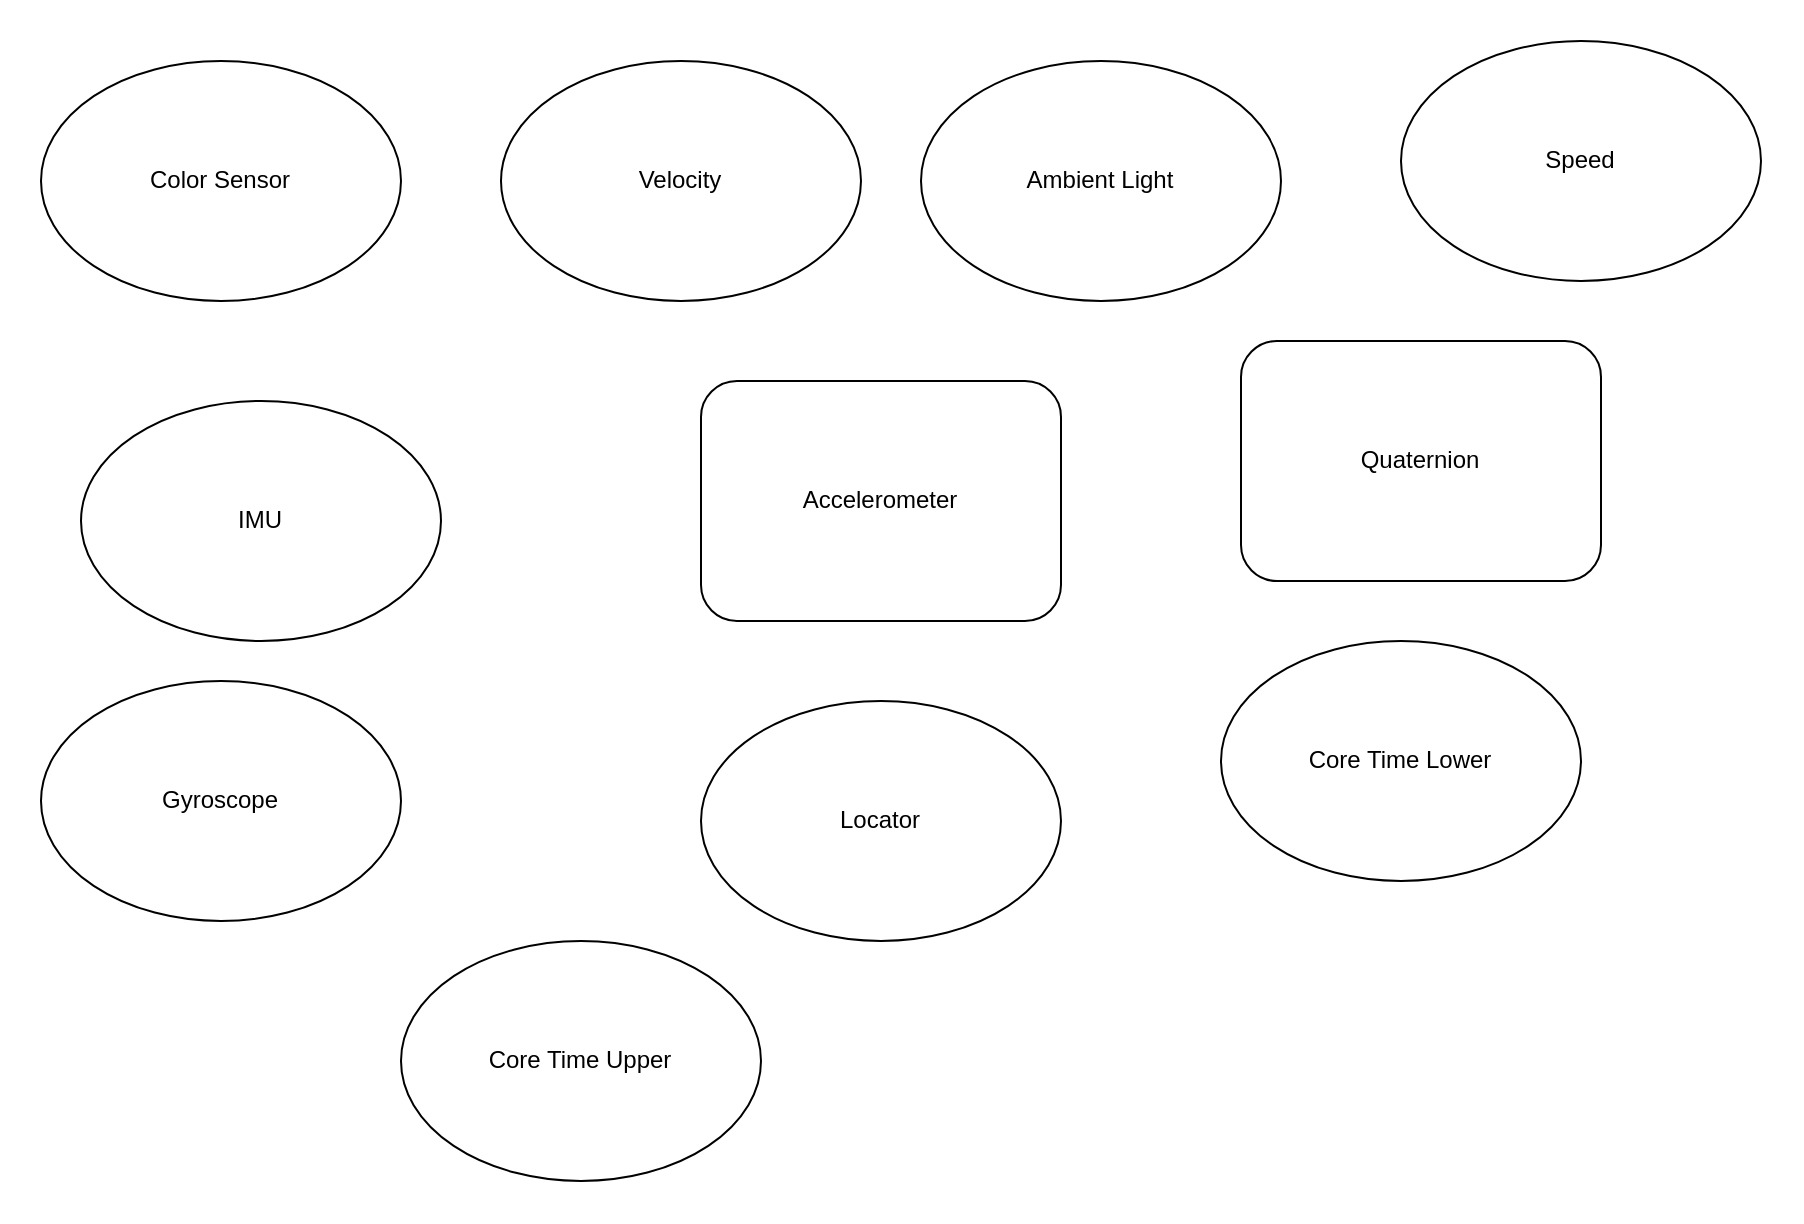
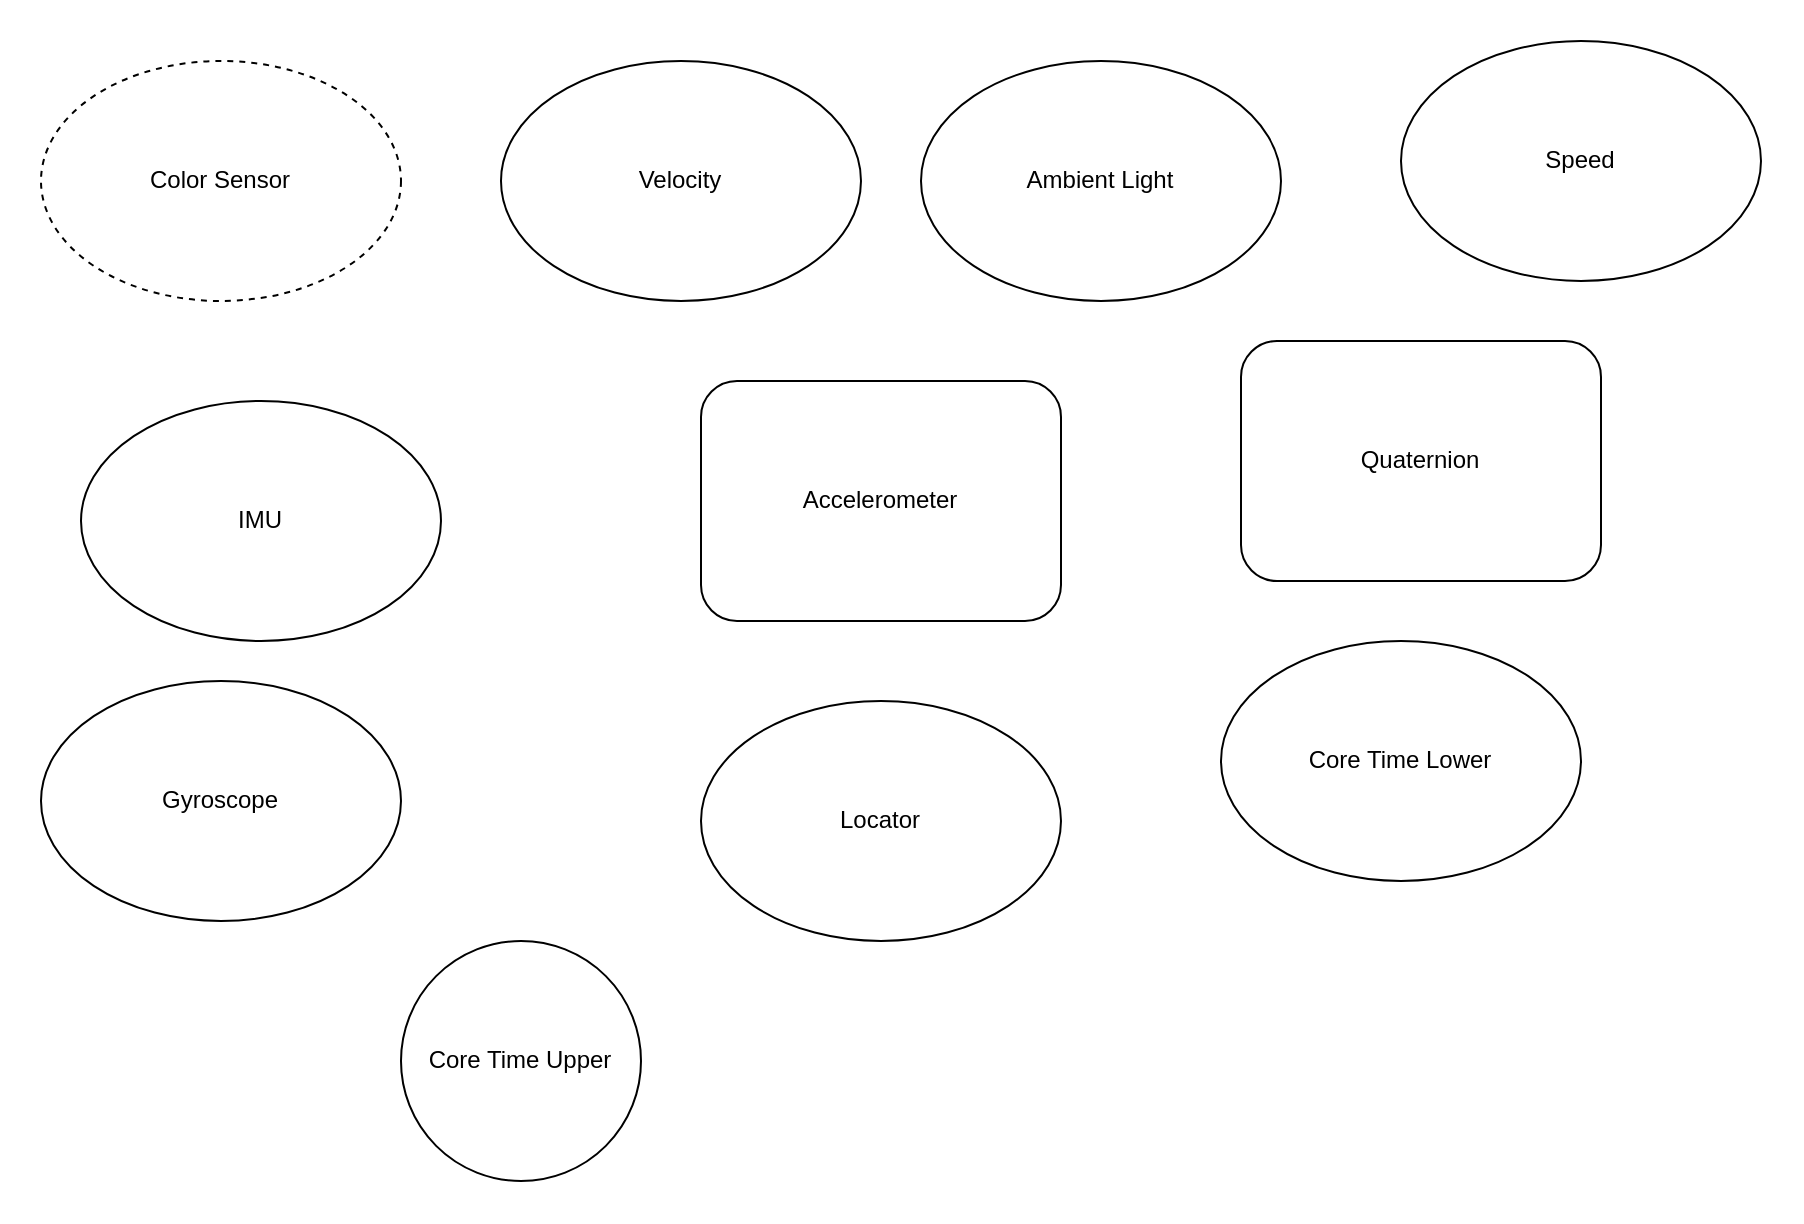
(221, 181) -> (221, 181)
(581, 1061) -> (521, 1061)
